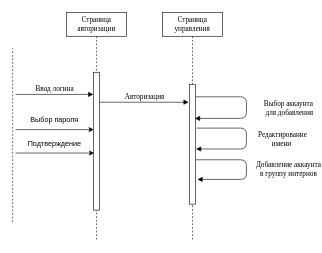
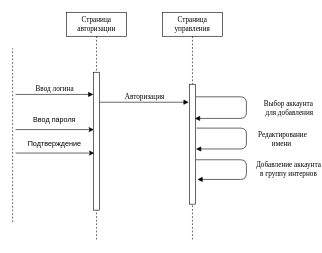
(54, 120) -> (54, 120)
